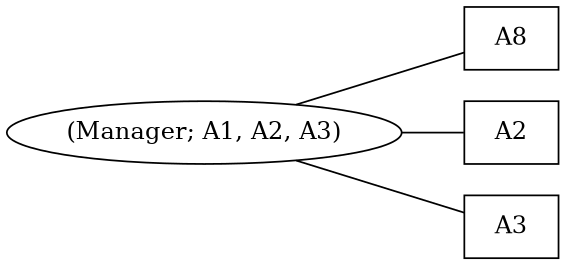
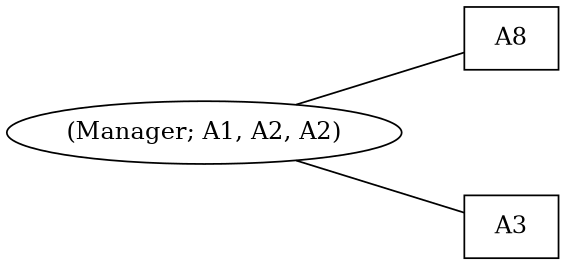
(204, 133) -> (204, 133)
(511, 133) -> none
